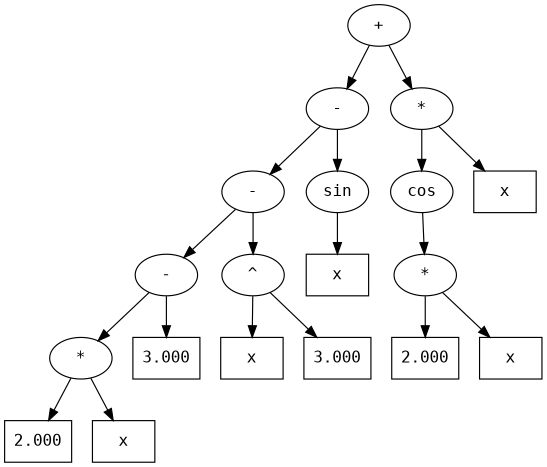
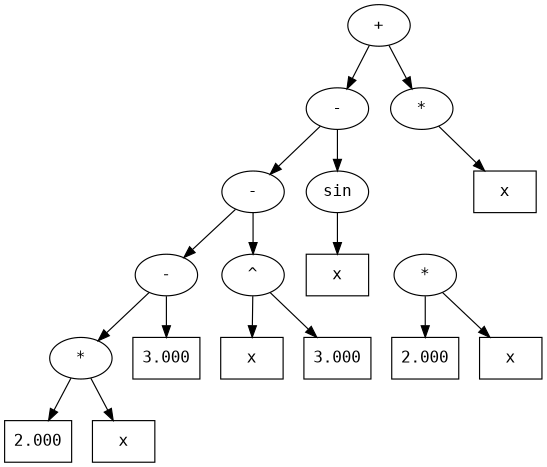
(422, 192) -> none
